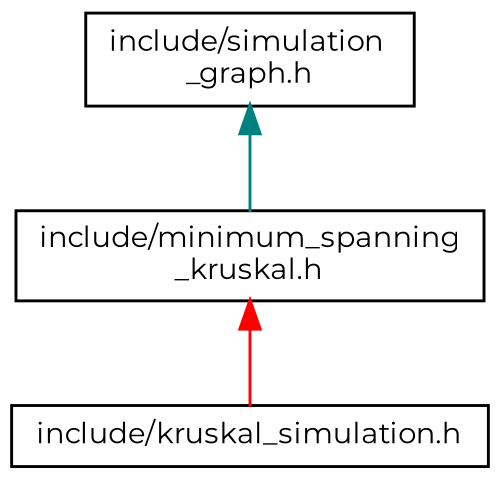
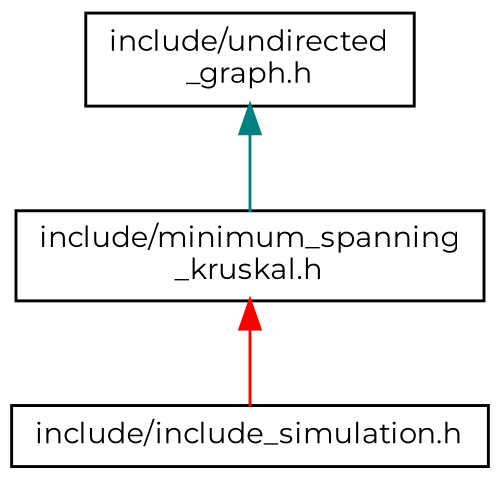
(250, 60) -> (250, 60)
(250, 436) -> (250, 436)
